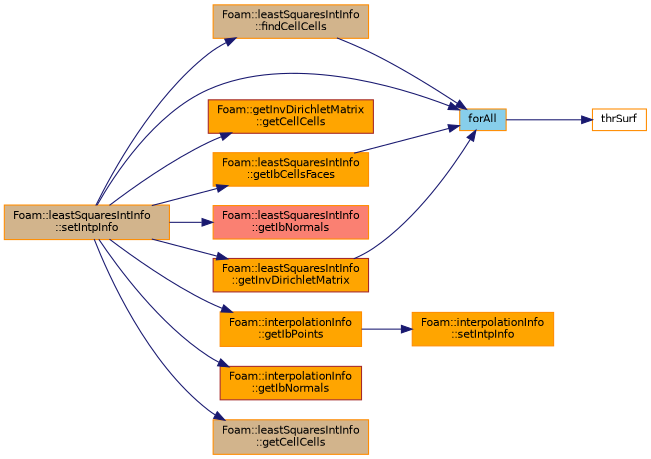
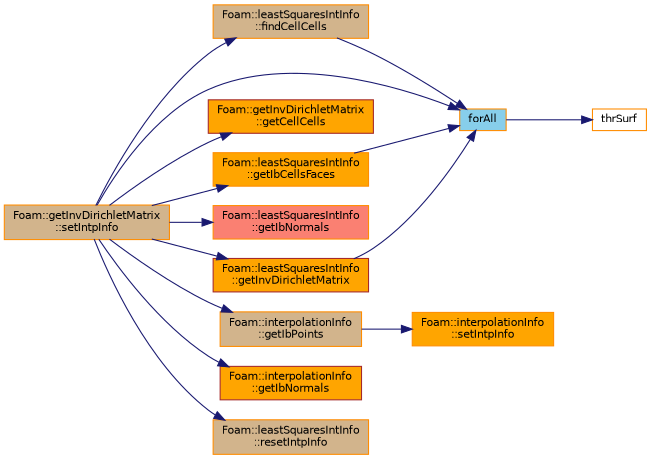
(87, 222) -> (87, 222)
(291, 329) -> (291, 329)
(291, 437) -> (291, 437)
